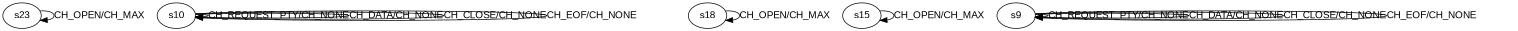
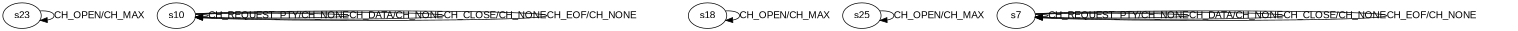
(862, 16) -> (862, 16)
(1016, 16) -> (1016, 16)
